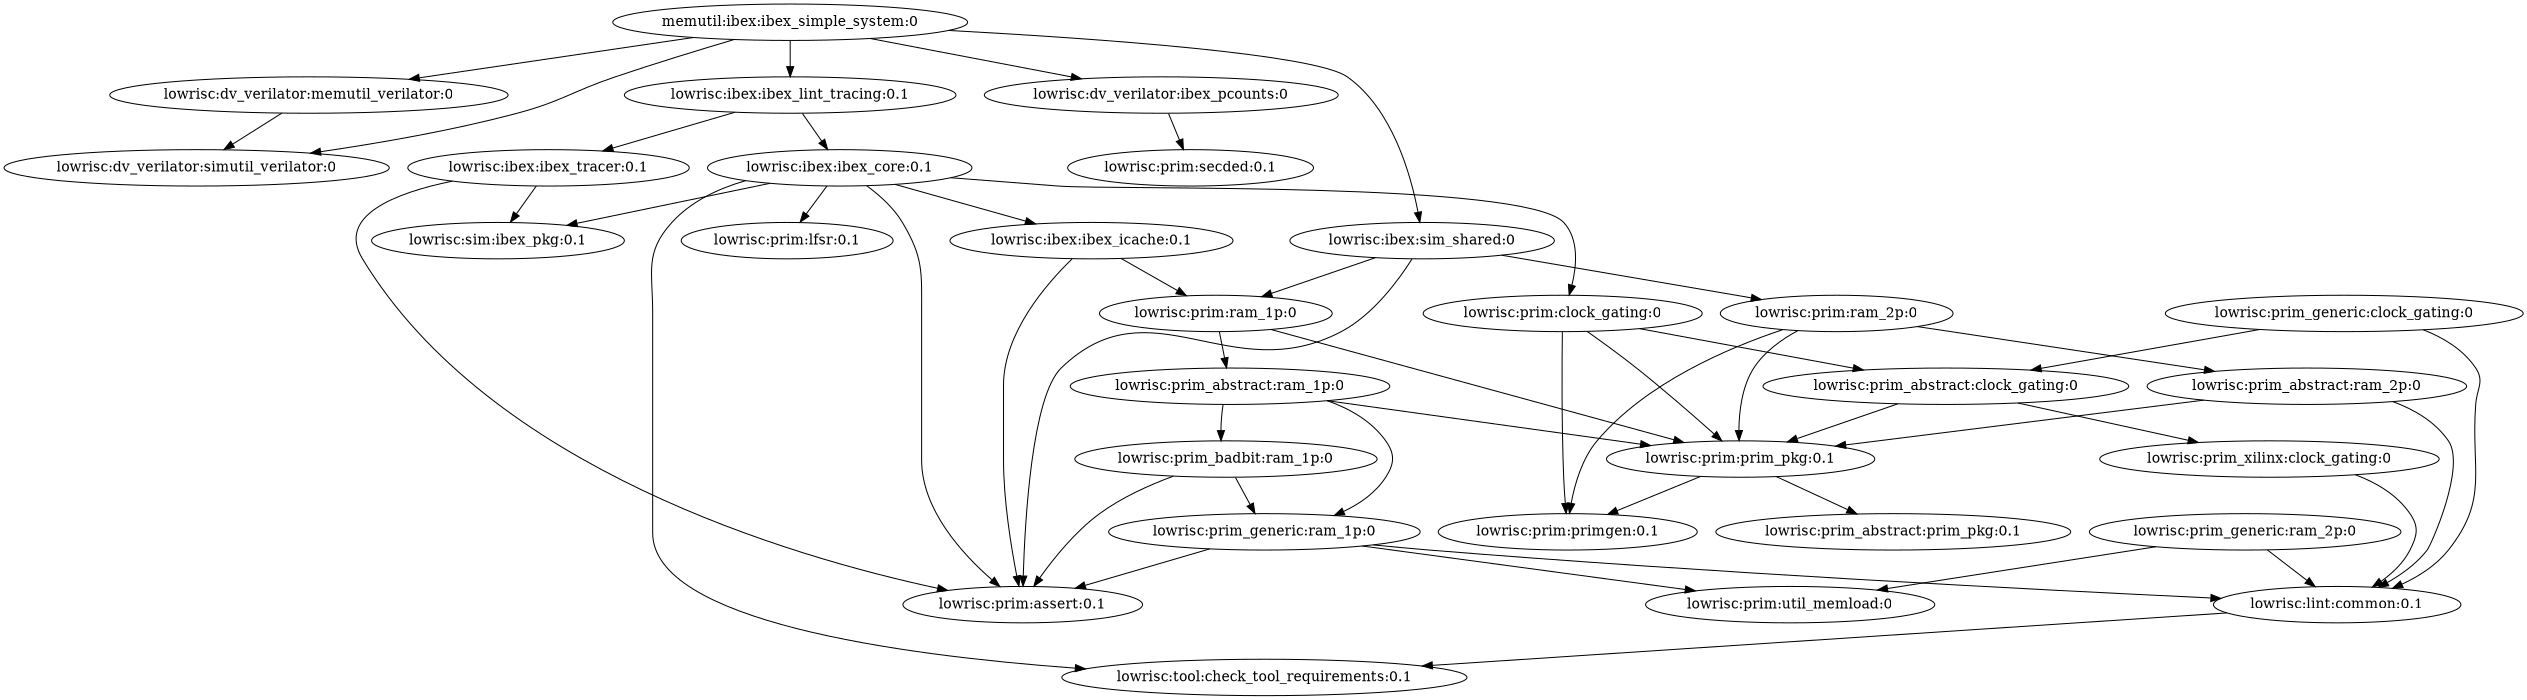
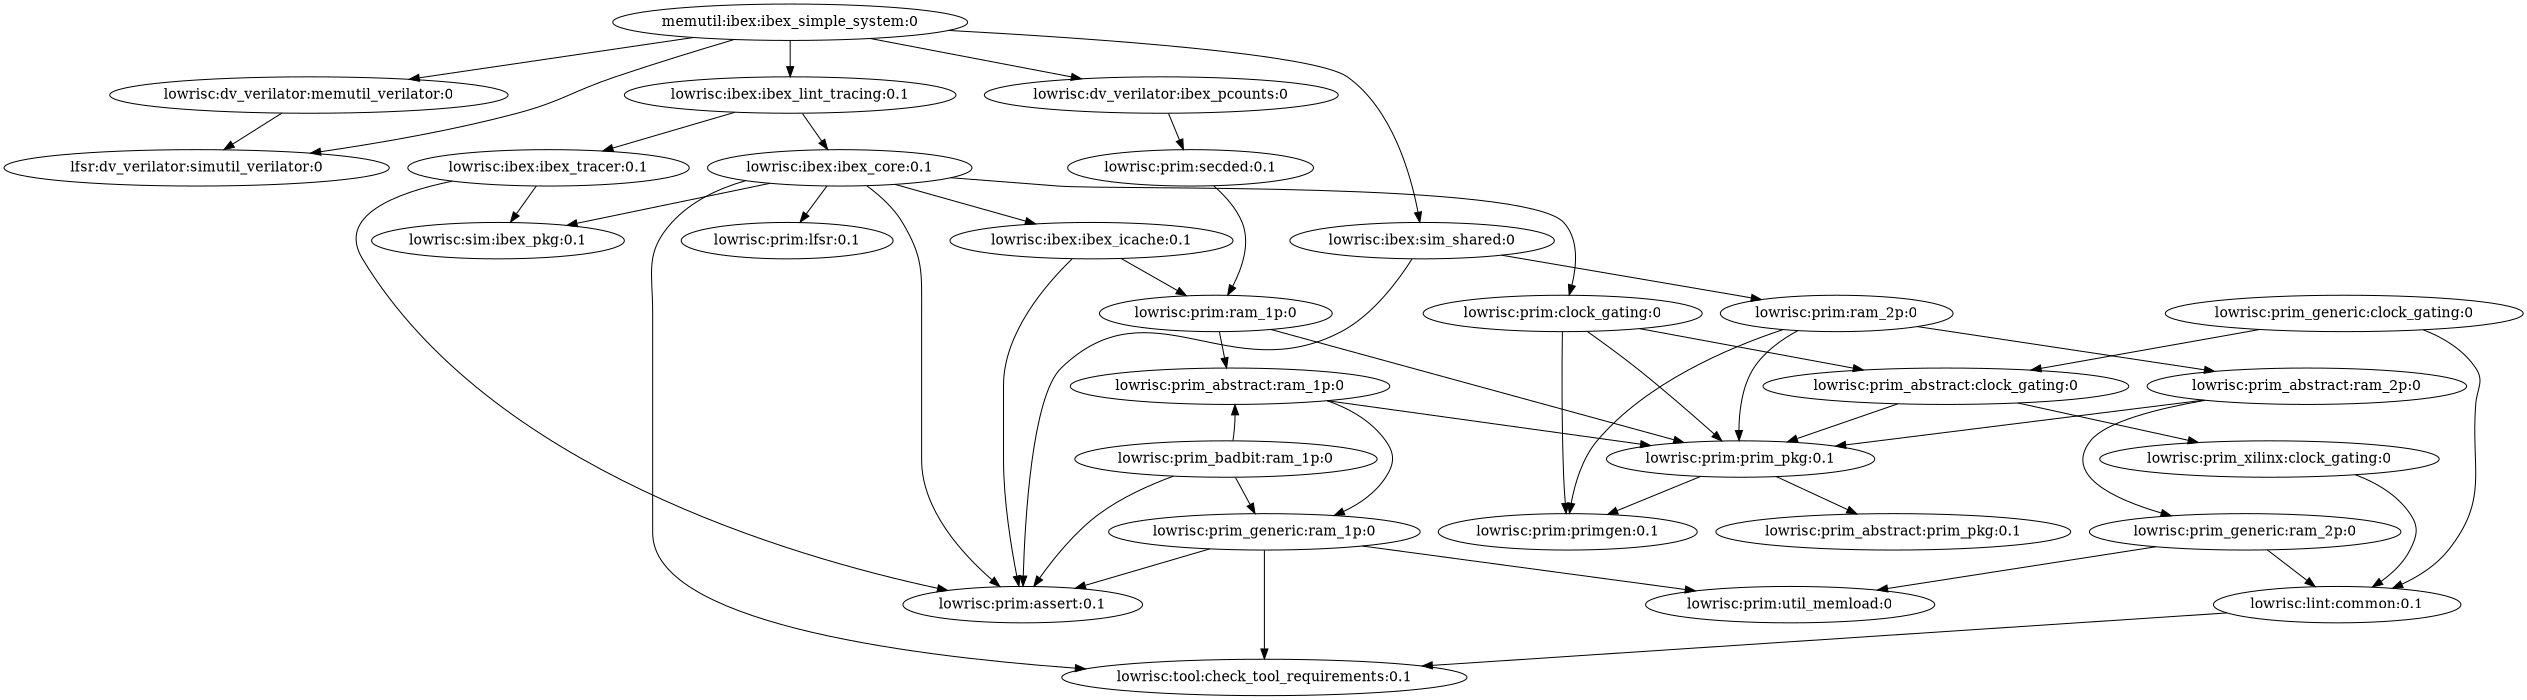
(197, 168) -> (197, 168)
(1323, 276) -> (1245, 232)
(1222, 418) -> (1234, 428)
(2450, 488) -> (2092, 440)
(1792, 575) -> (1264, 599)
